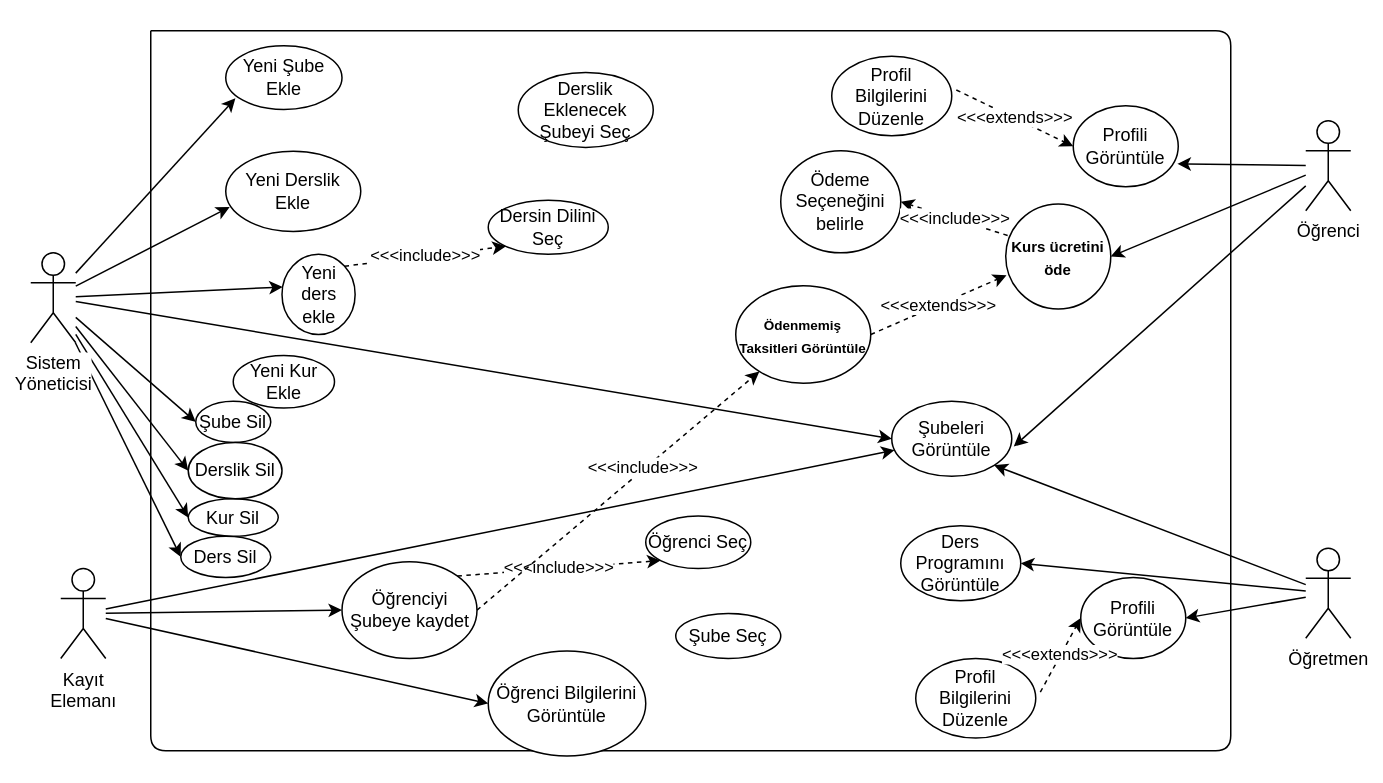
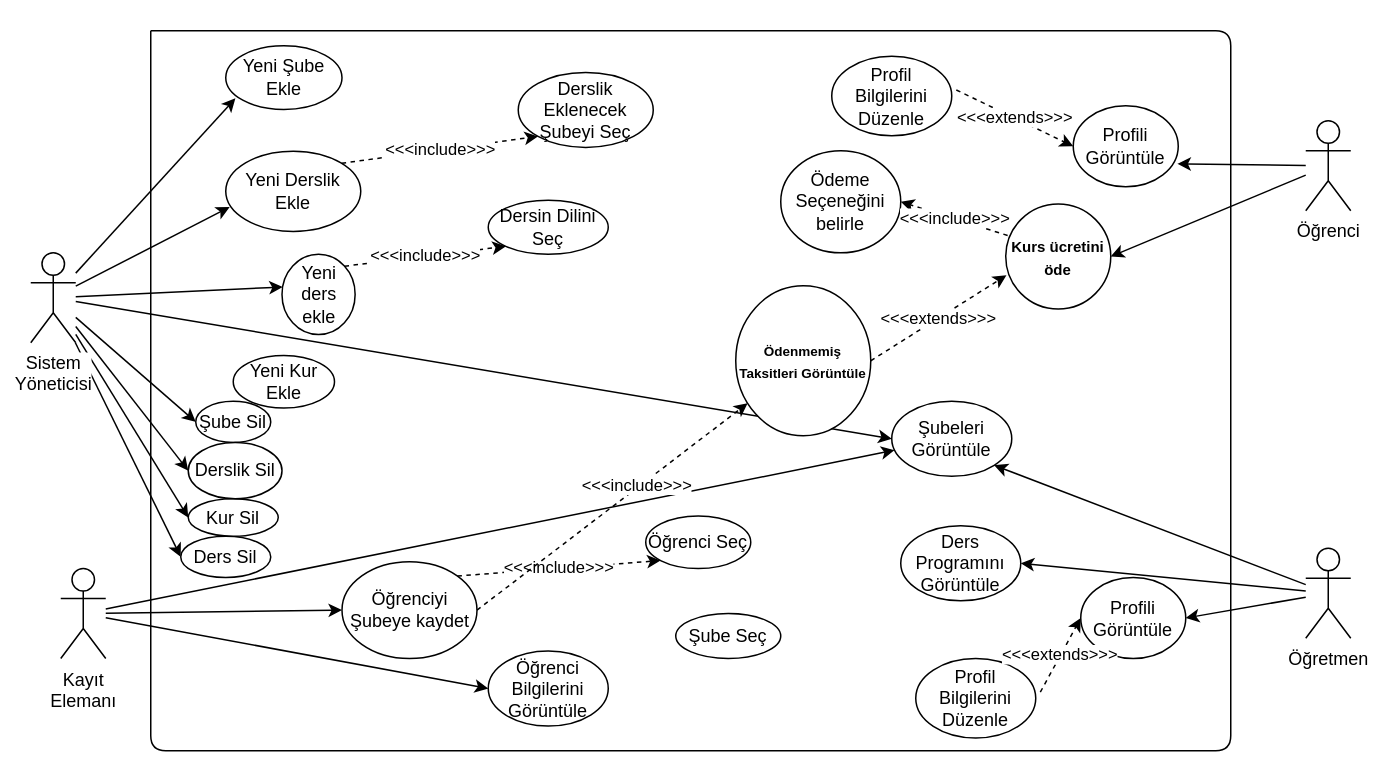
none -> (468, 146)
(1164, 313) -> none
(803, 335) -> (803, 361)
(567, 704) -> (548, 689)
